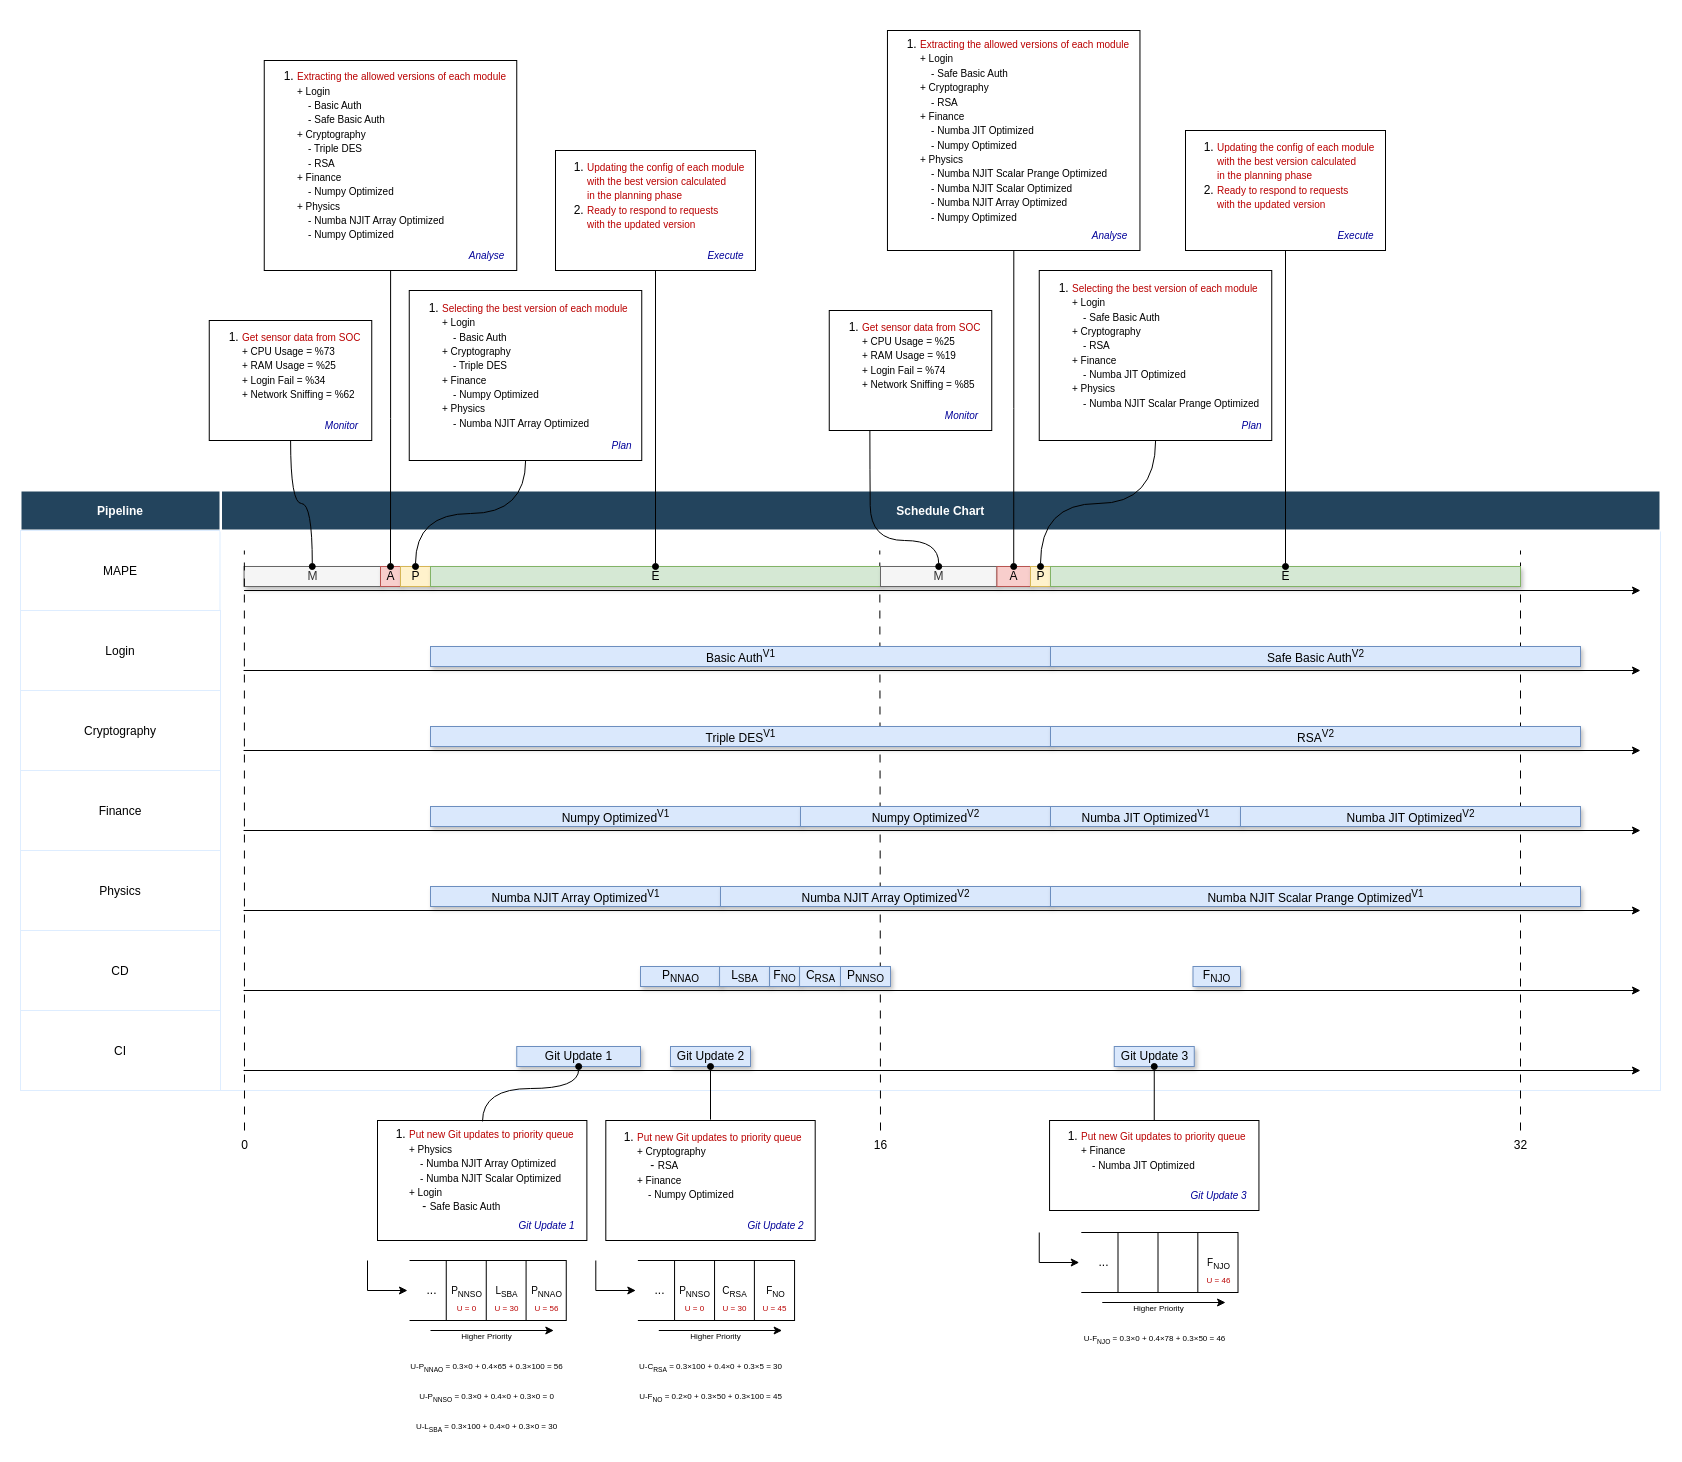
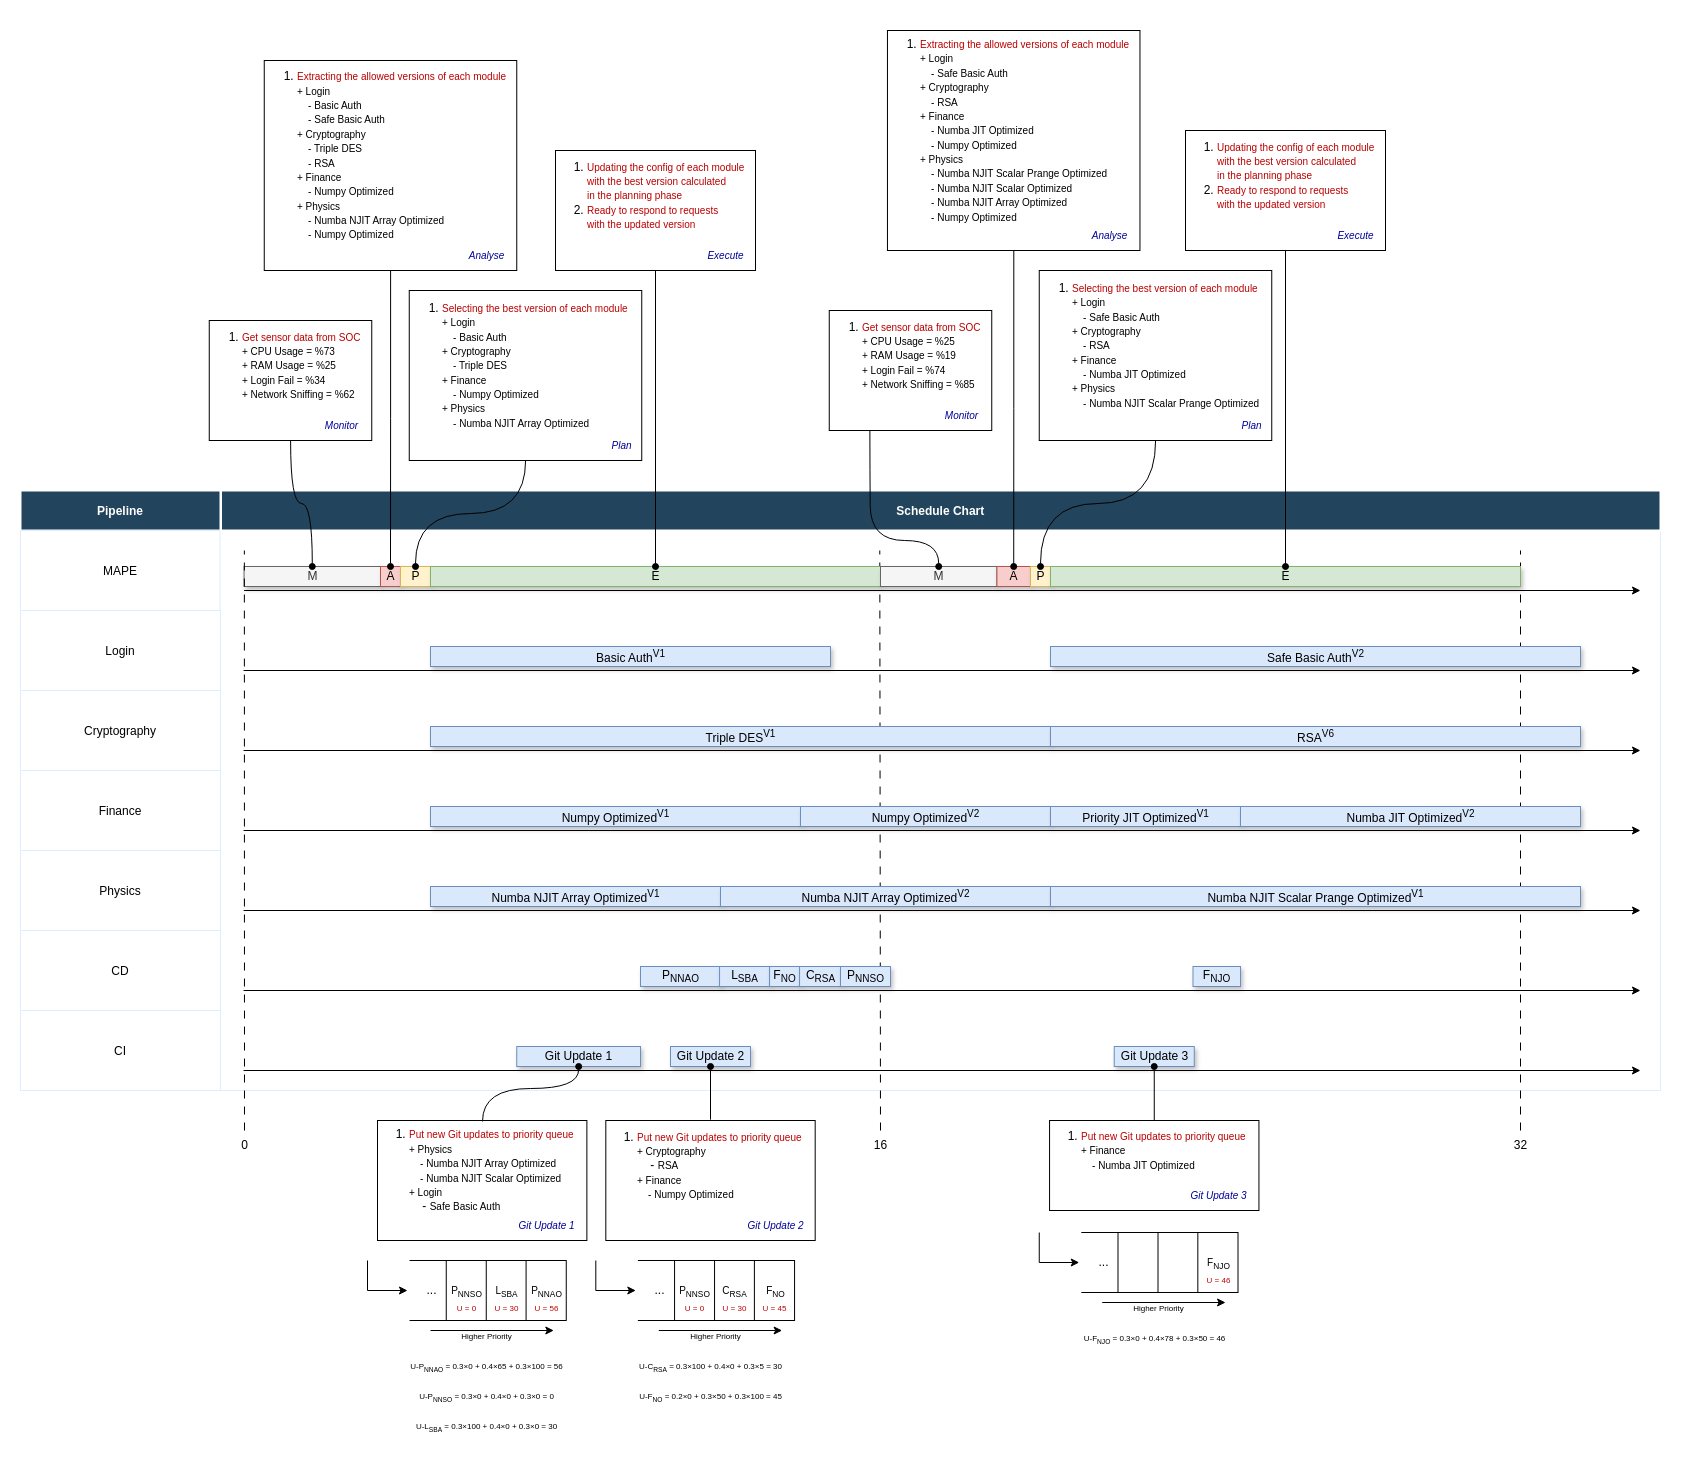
(741, 657) -> (631, 657)
(1316, 737) -> (1316, 737)
(1146, 817) -> (1146, 817)
